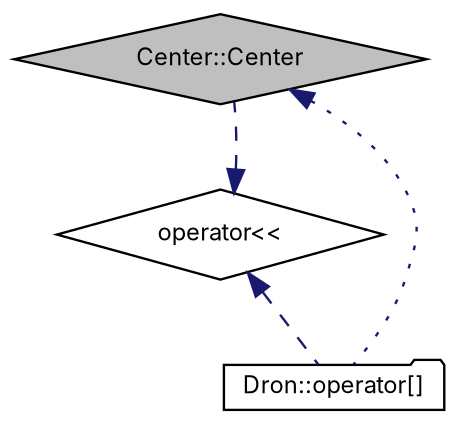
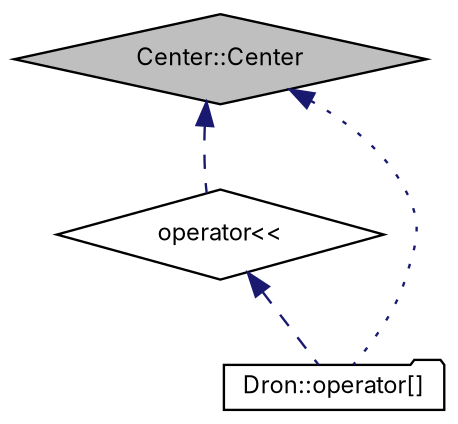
(236, 136) -> (205, 160)
